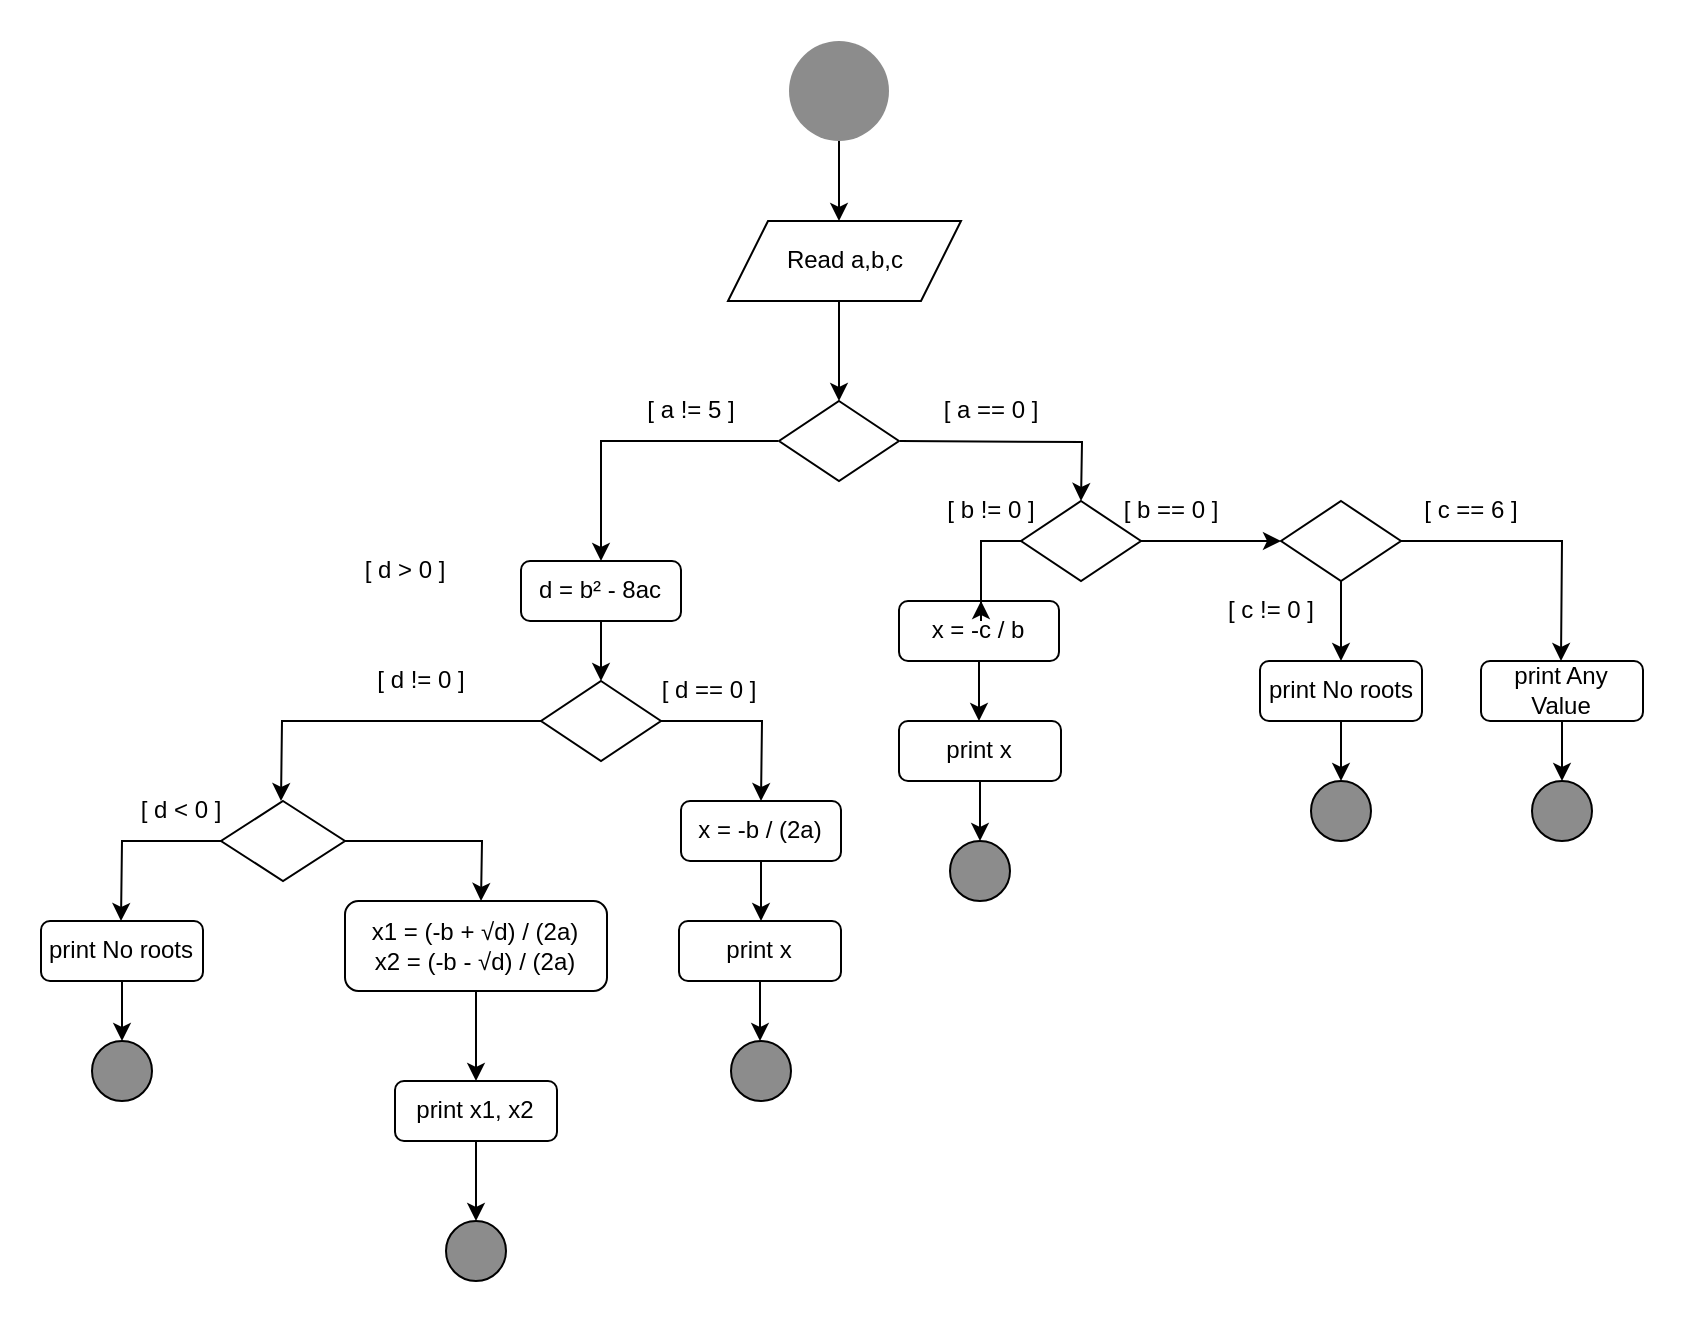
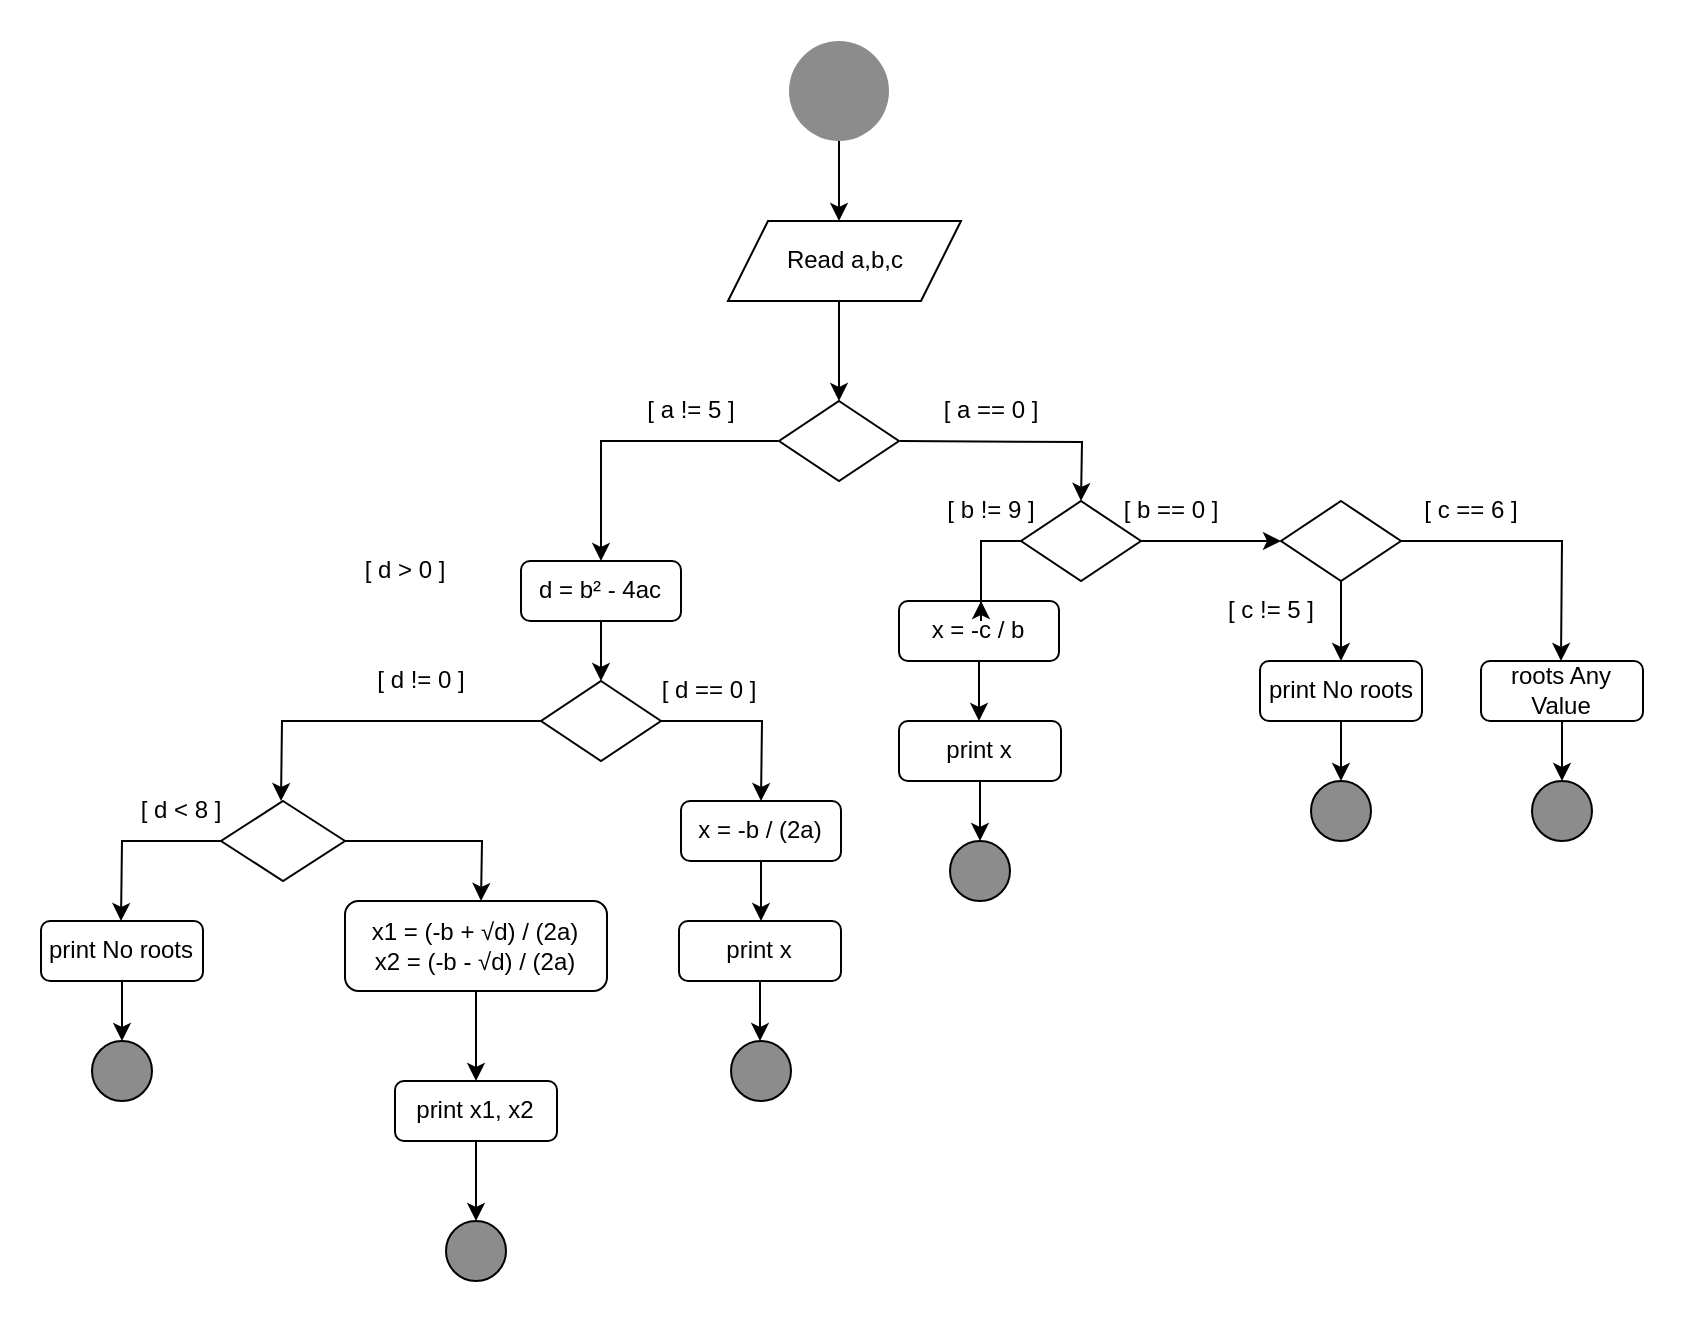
(992, 511) -> (992, 511)
(601, 591) -> (601, 591)
(1272, 611) -> (1272, 611)
(1562, 691) -> (1562, 691)
(182, 811) -> (182, 811)
